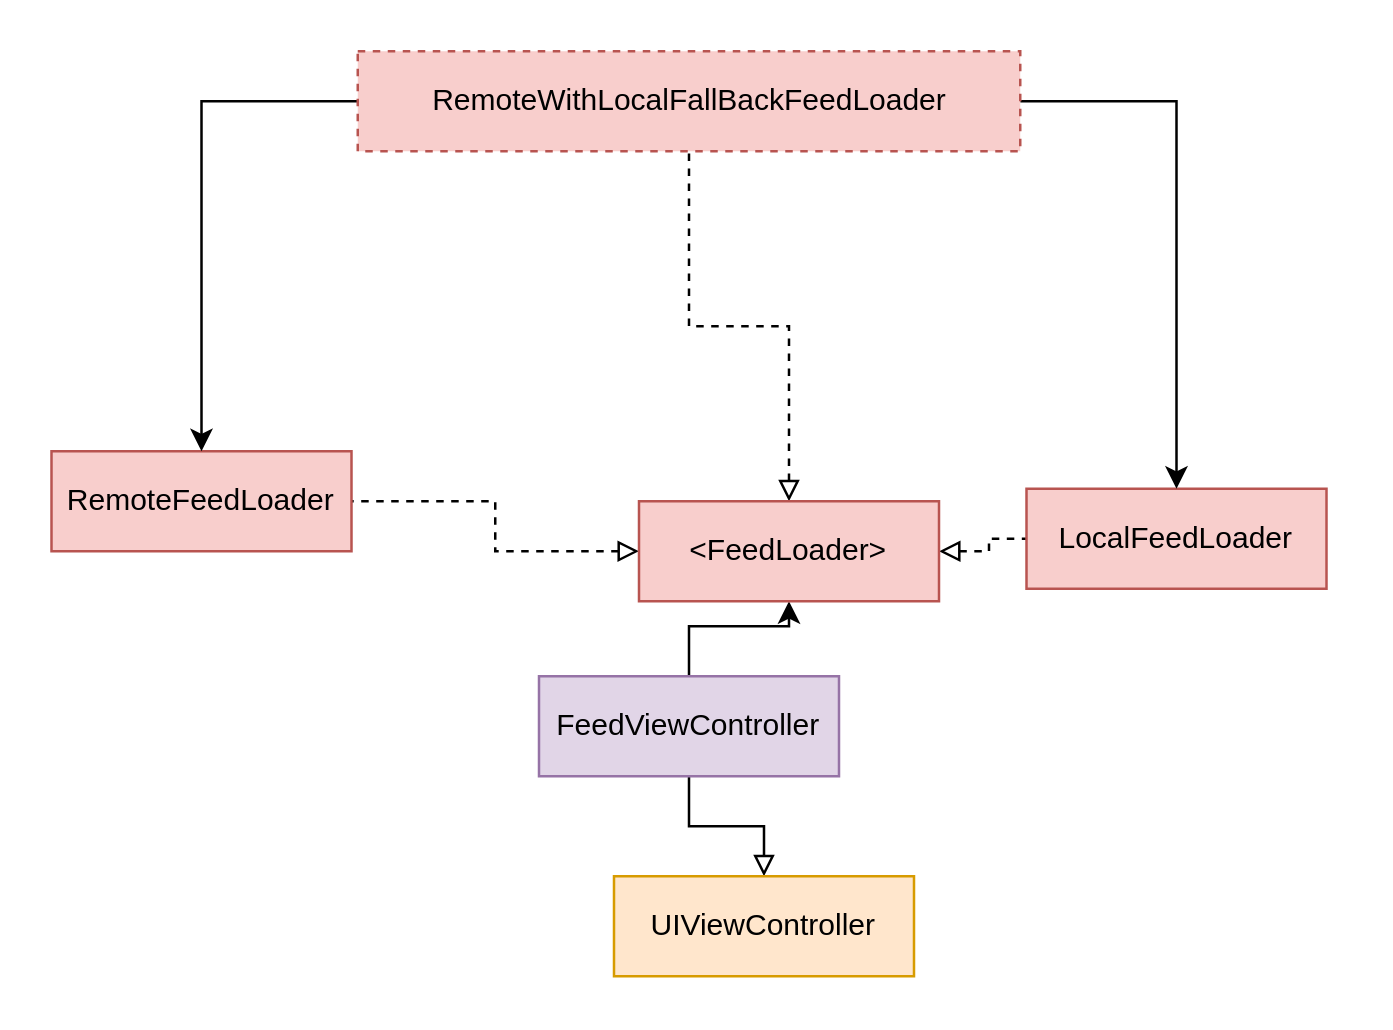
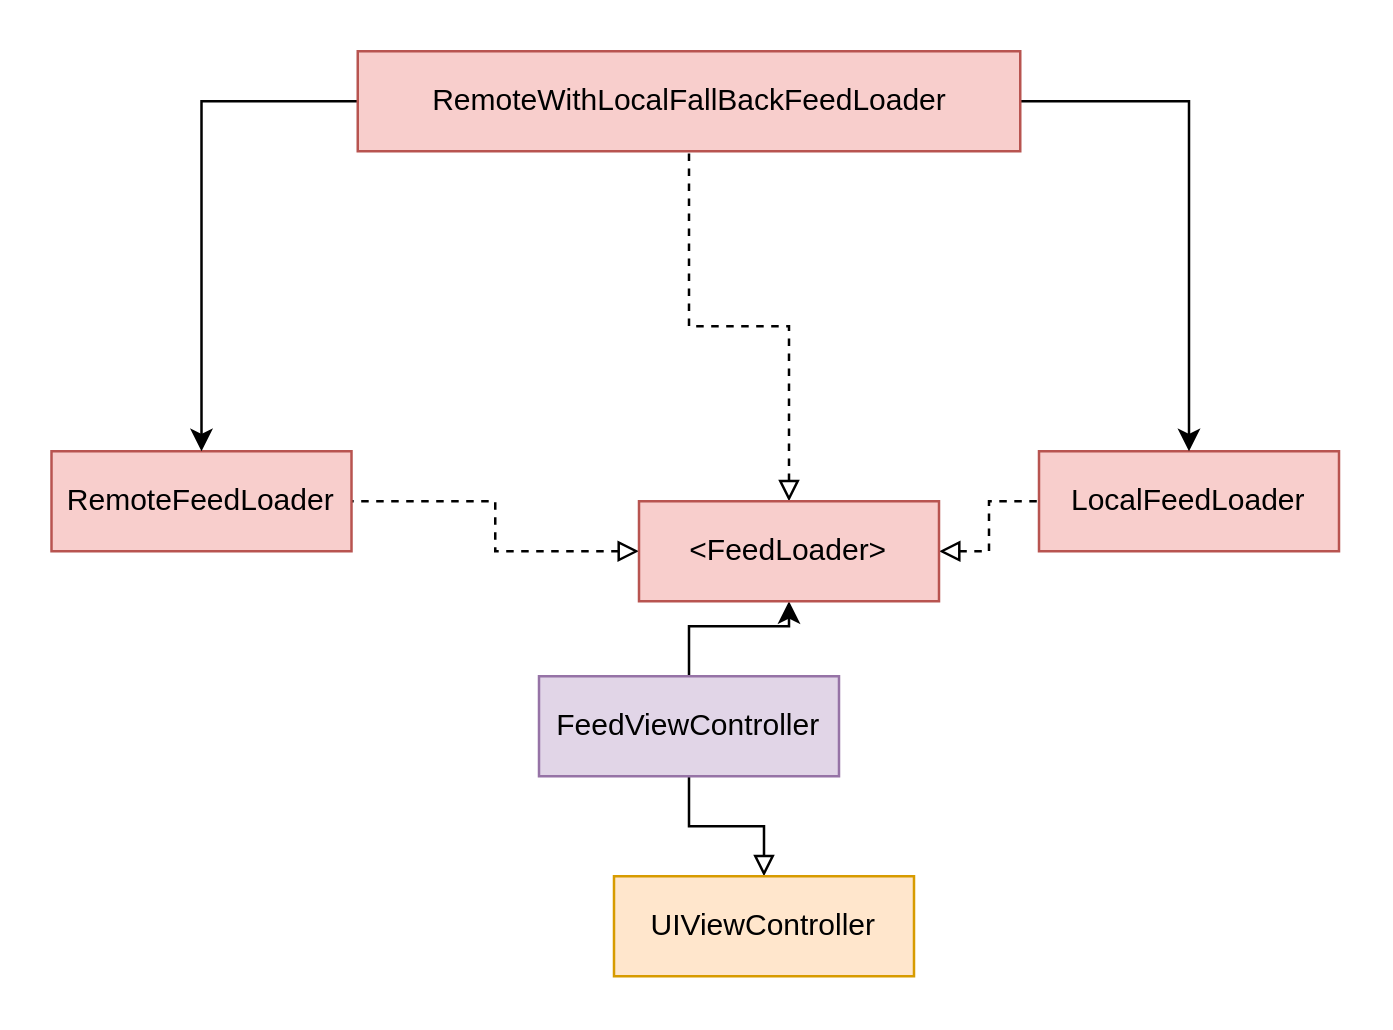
(689, 101) -> (689, 101)
(1176, 539) -> (1189, 501)
